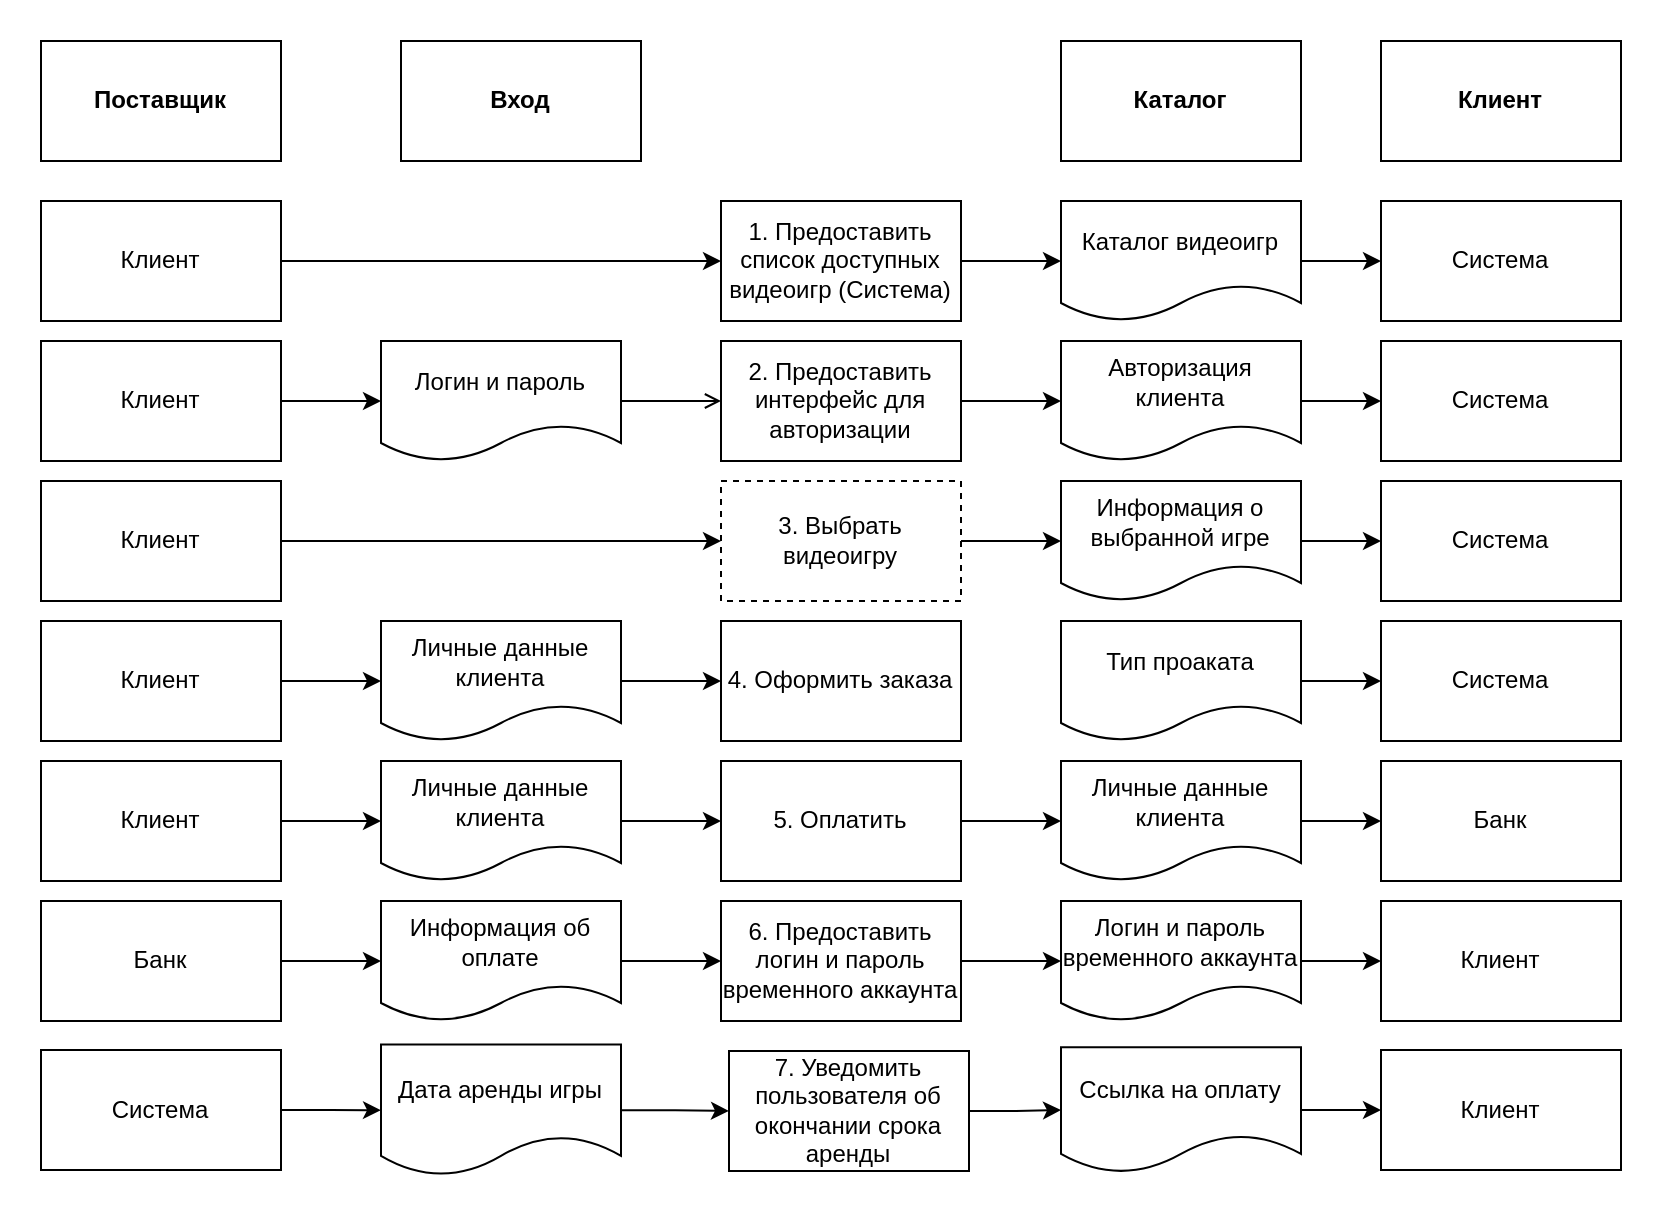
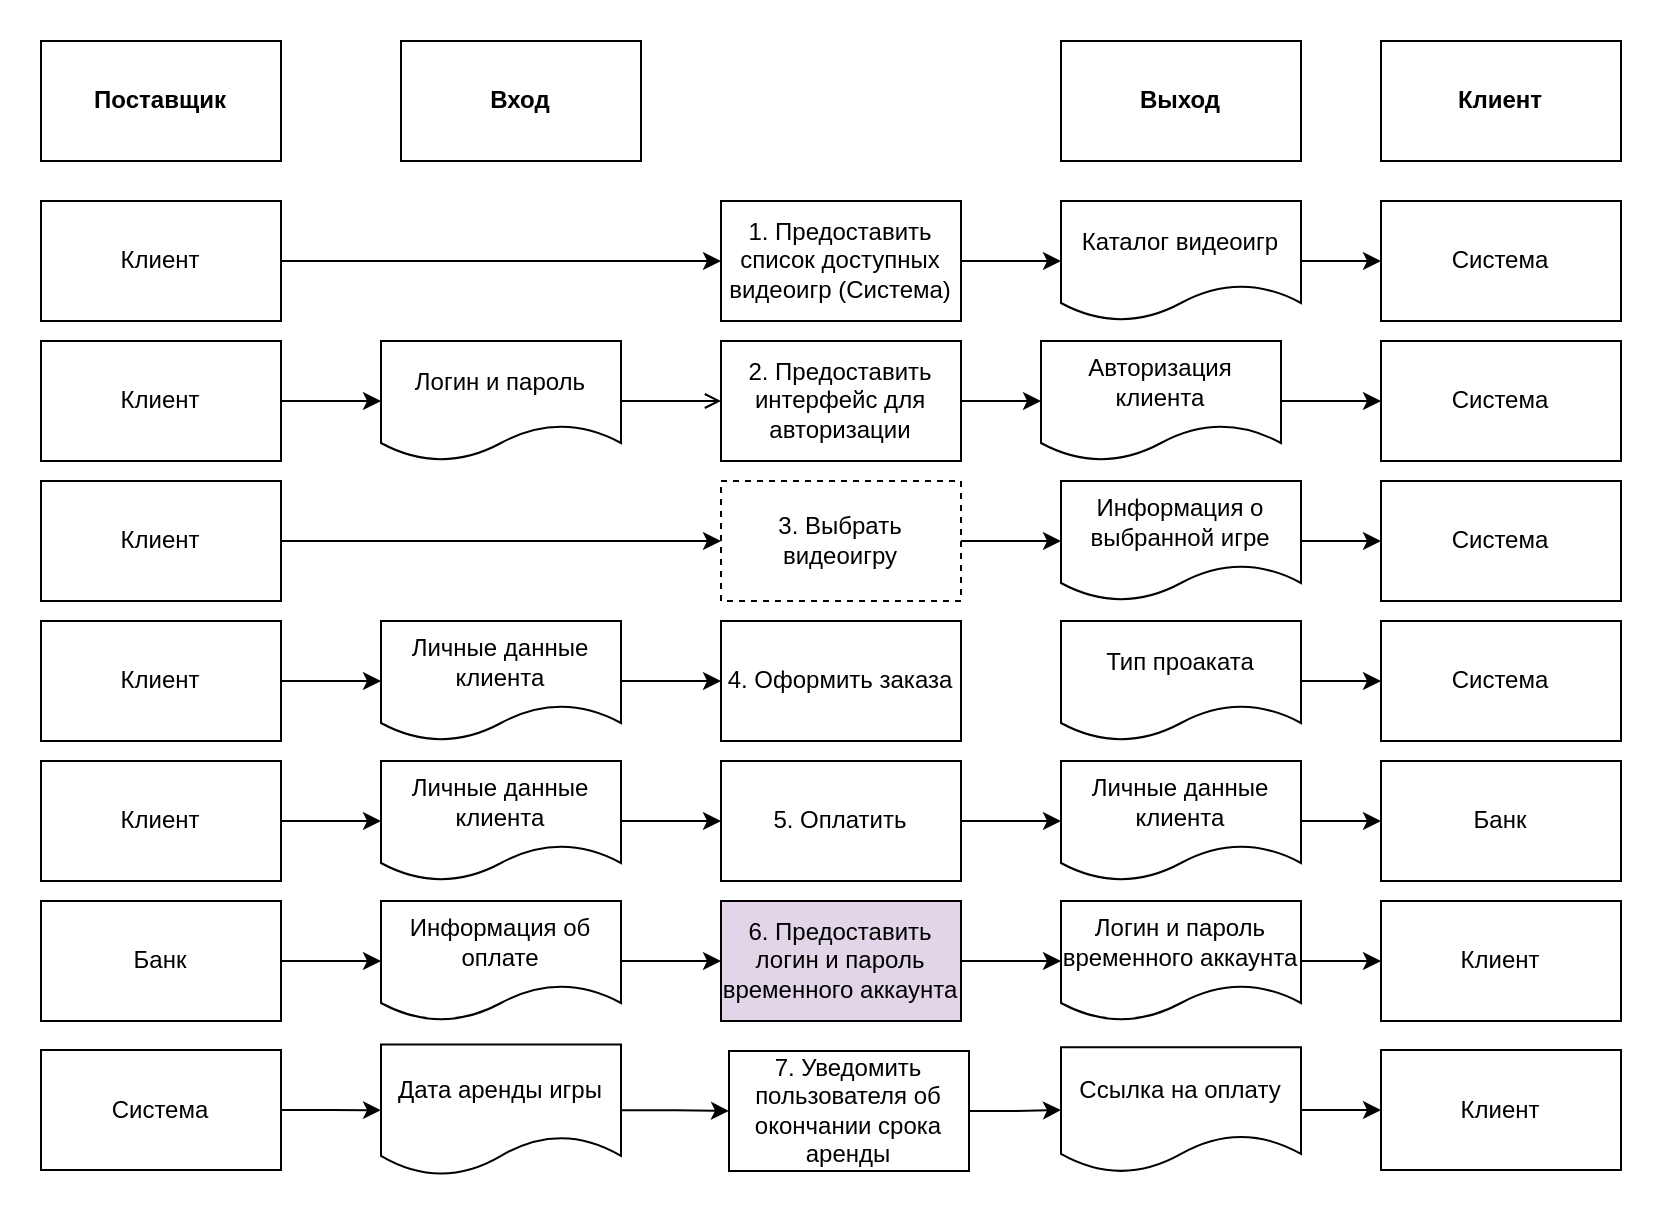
(1181, 101) -> (1181, 101)
(1181, 401) -> (1161, 401)
(841, 961) -> (841, 961)
